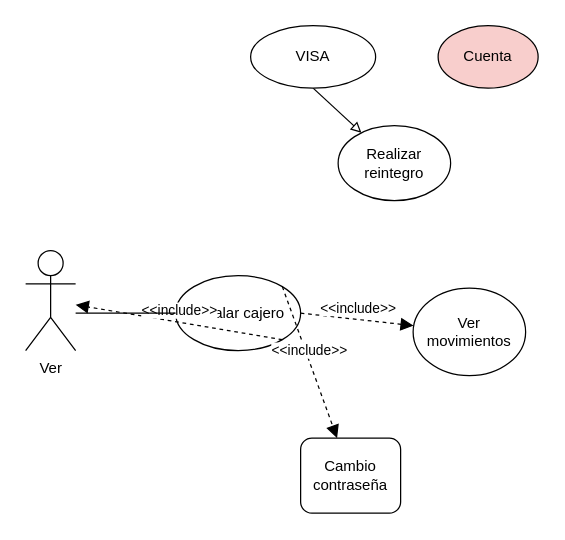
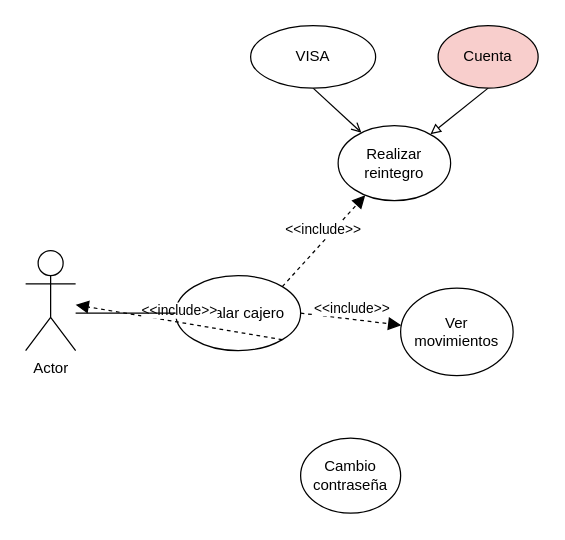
none -> (464, 108)
(353, 124) -> (356, 127)
(469, 332) -> (457, 332)
(308, 356) -> (320, 246)
(51, 368) -> (51, 368)
(351, 476) -> (351, 476)
